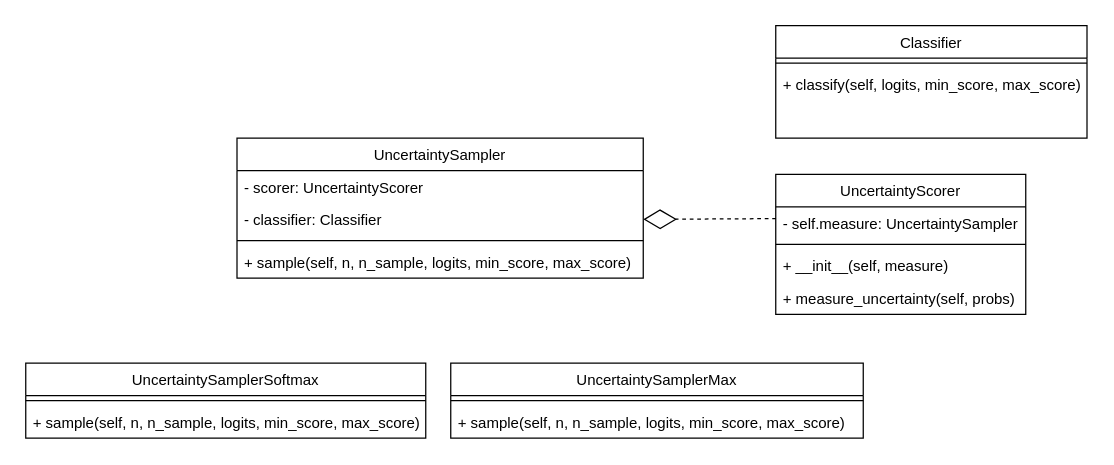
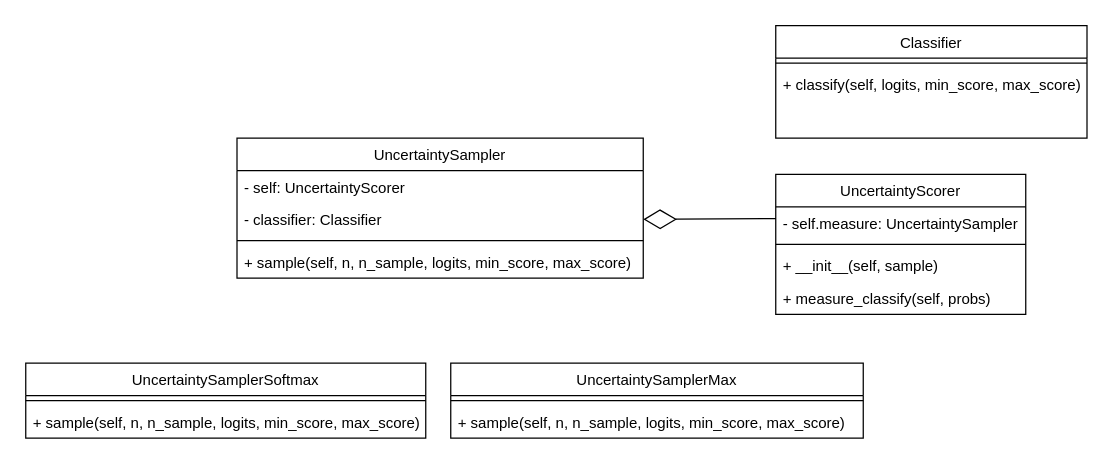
(349, 188) -> (339, 188)
(725, 219) -> (725, 219)
(878, 266) -> (872, 266)
(918, 299) -> (903, 299)
